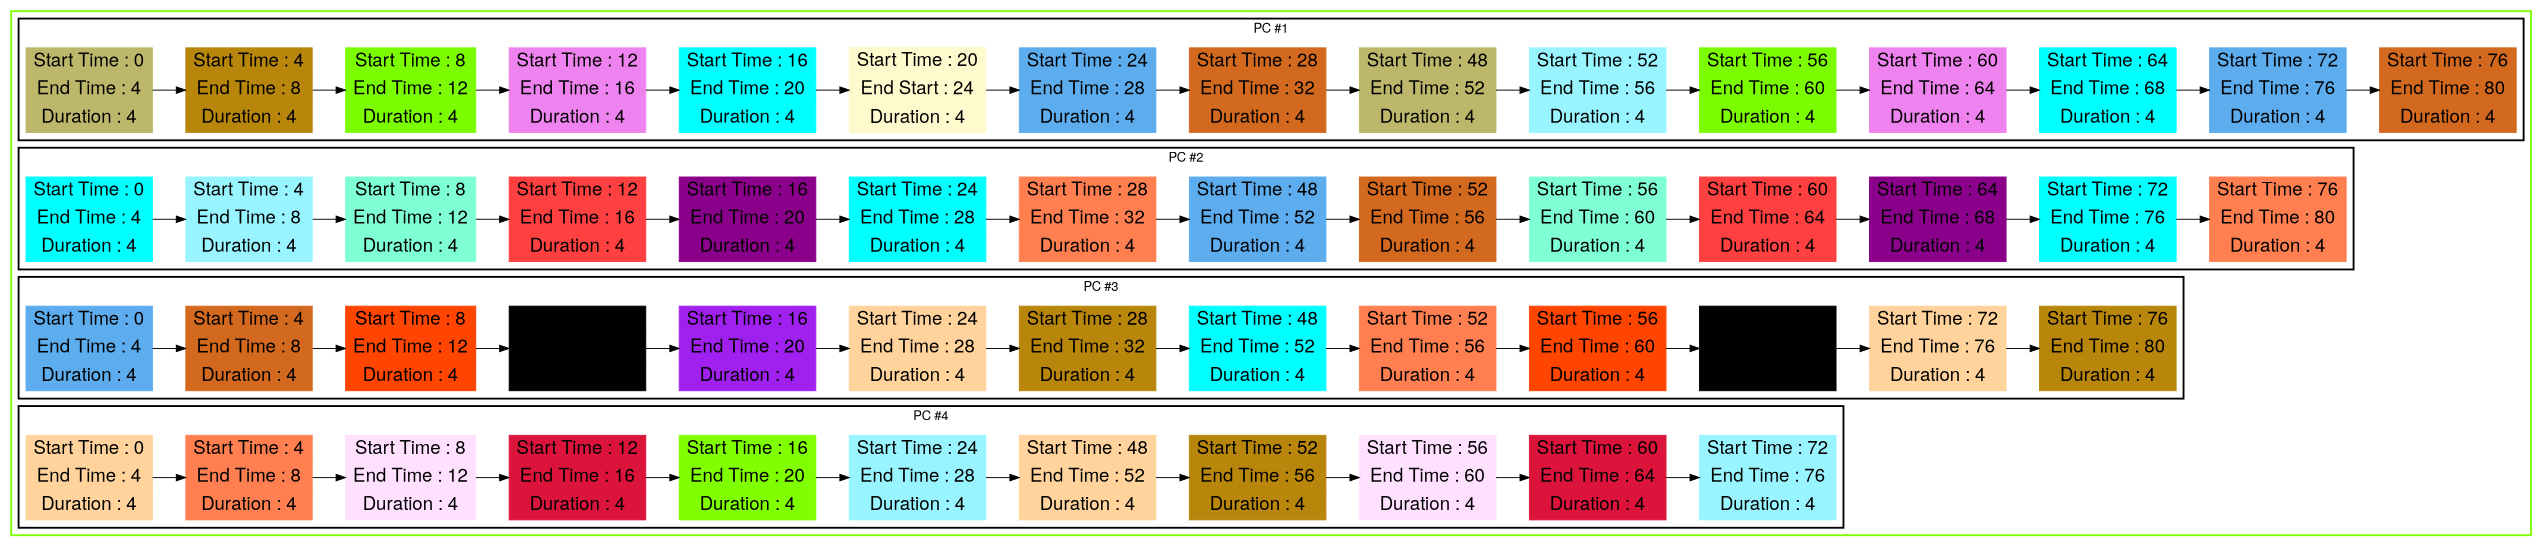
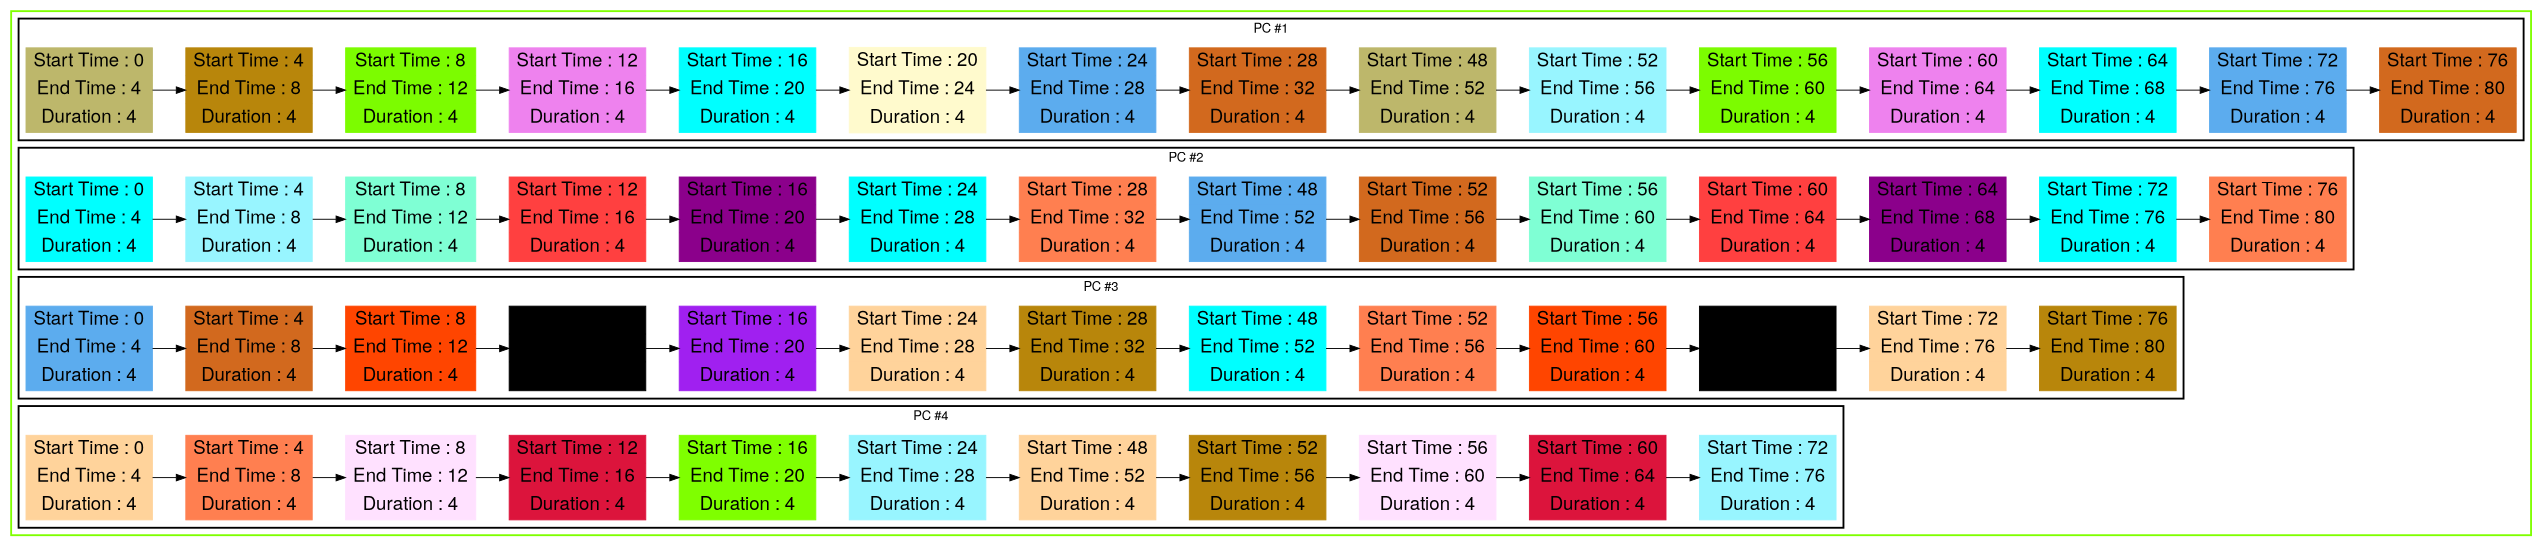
(918, 89) -> (918, 89)
